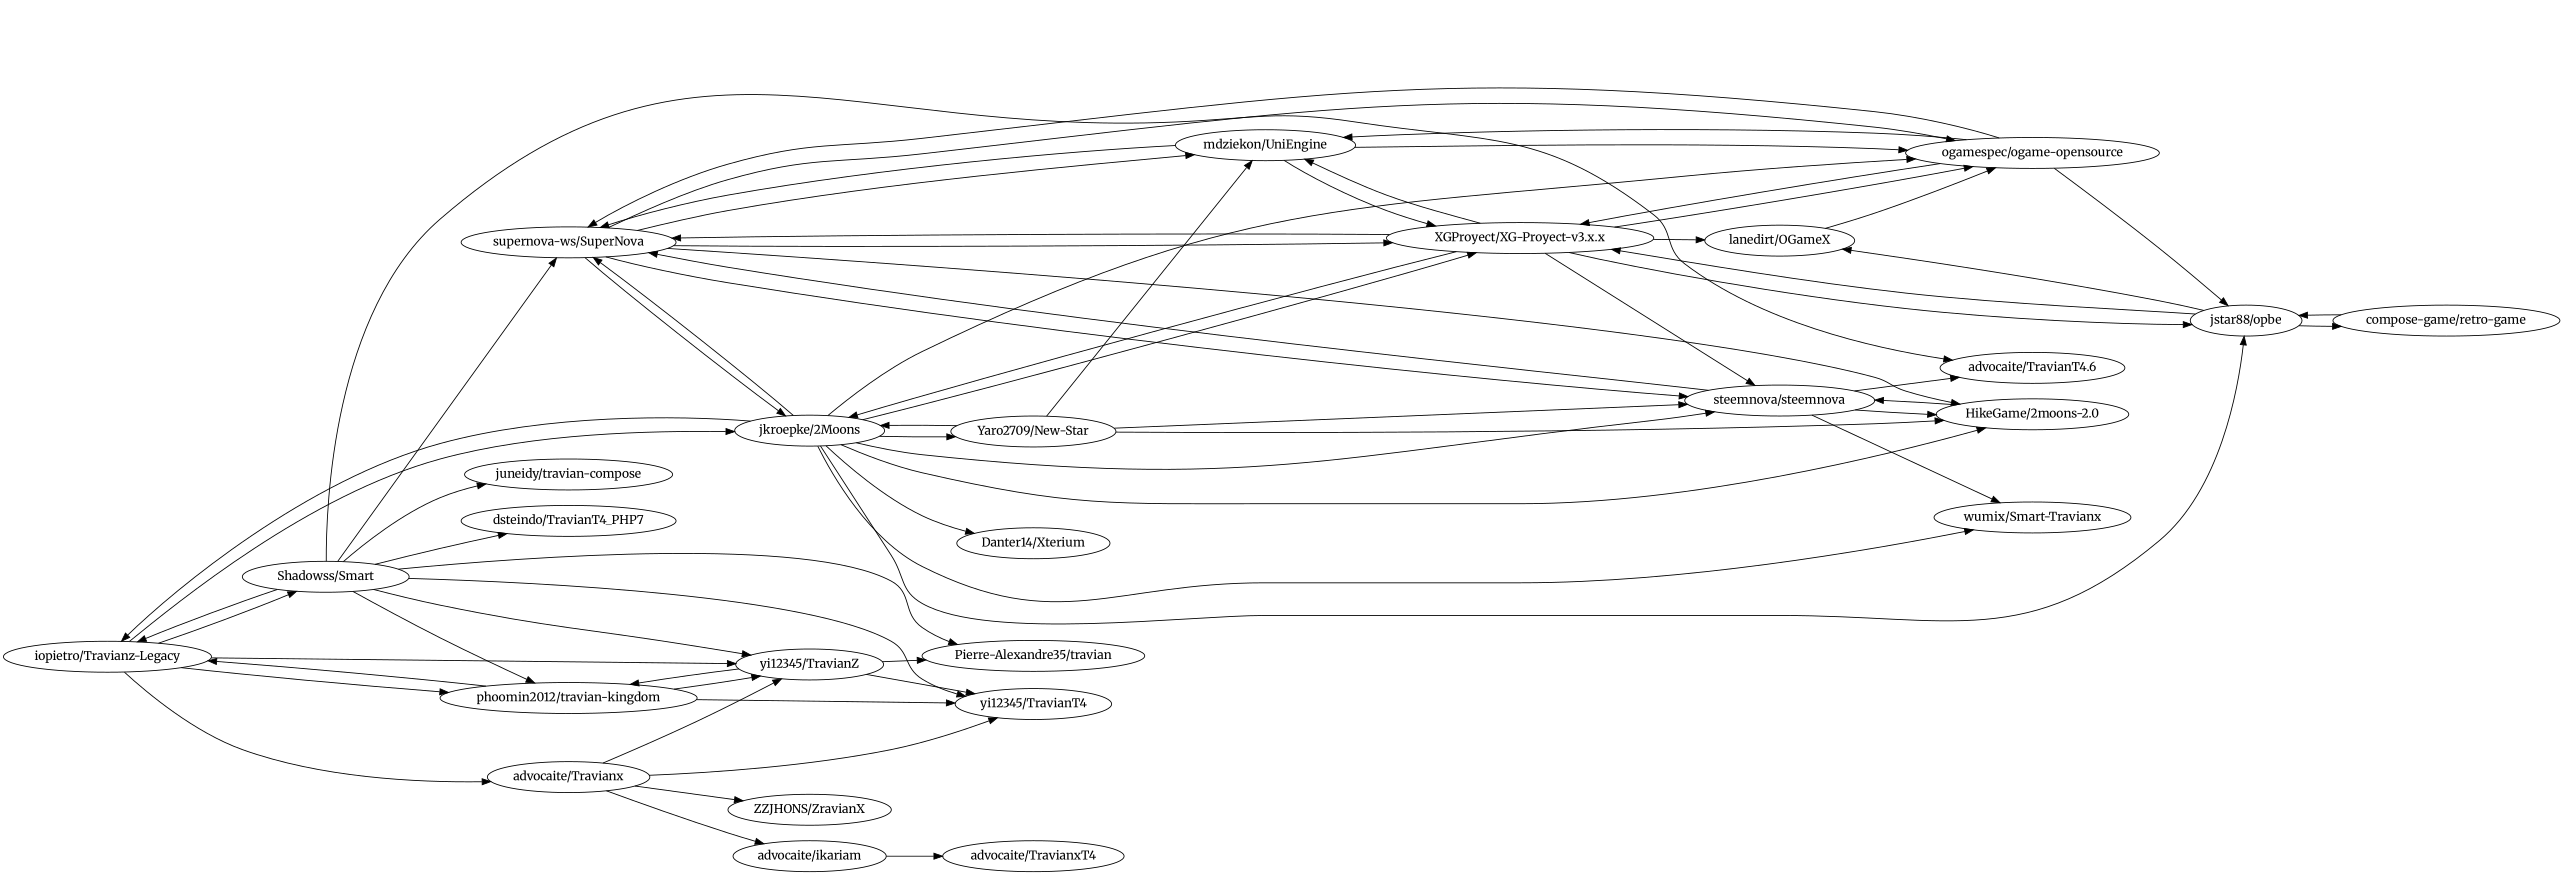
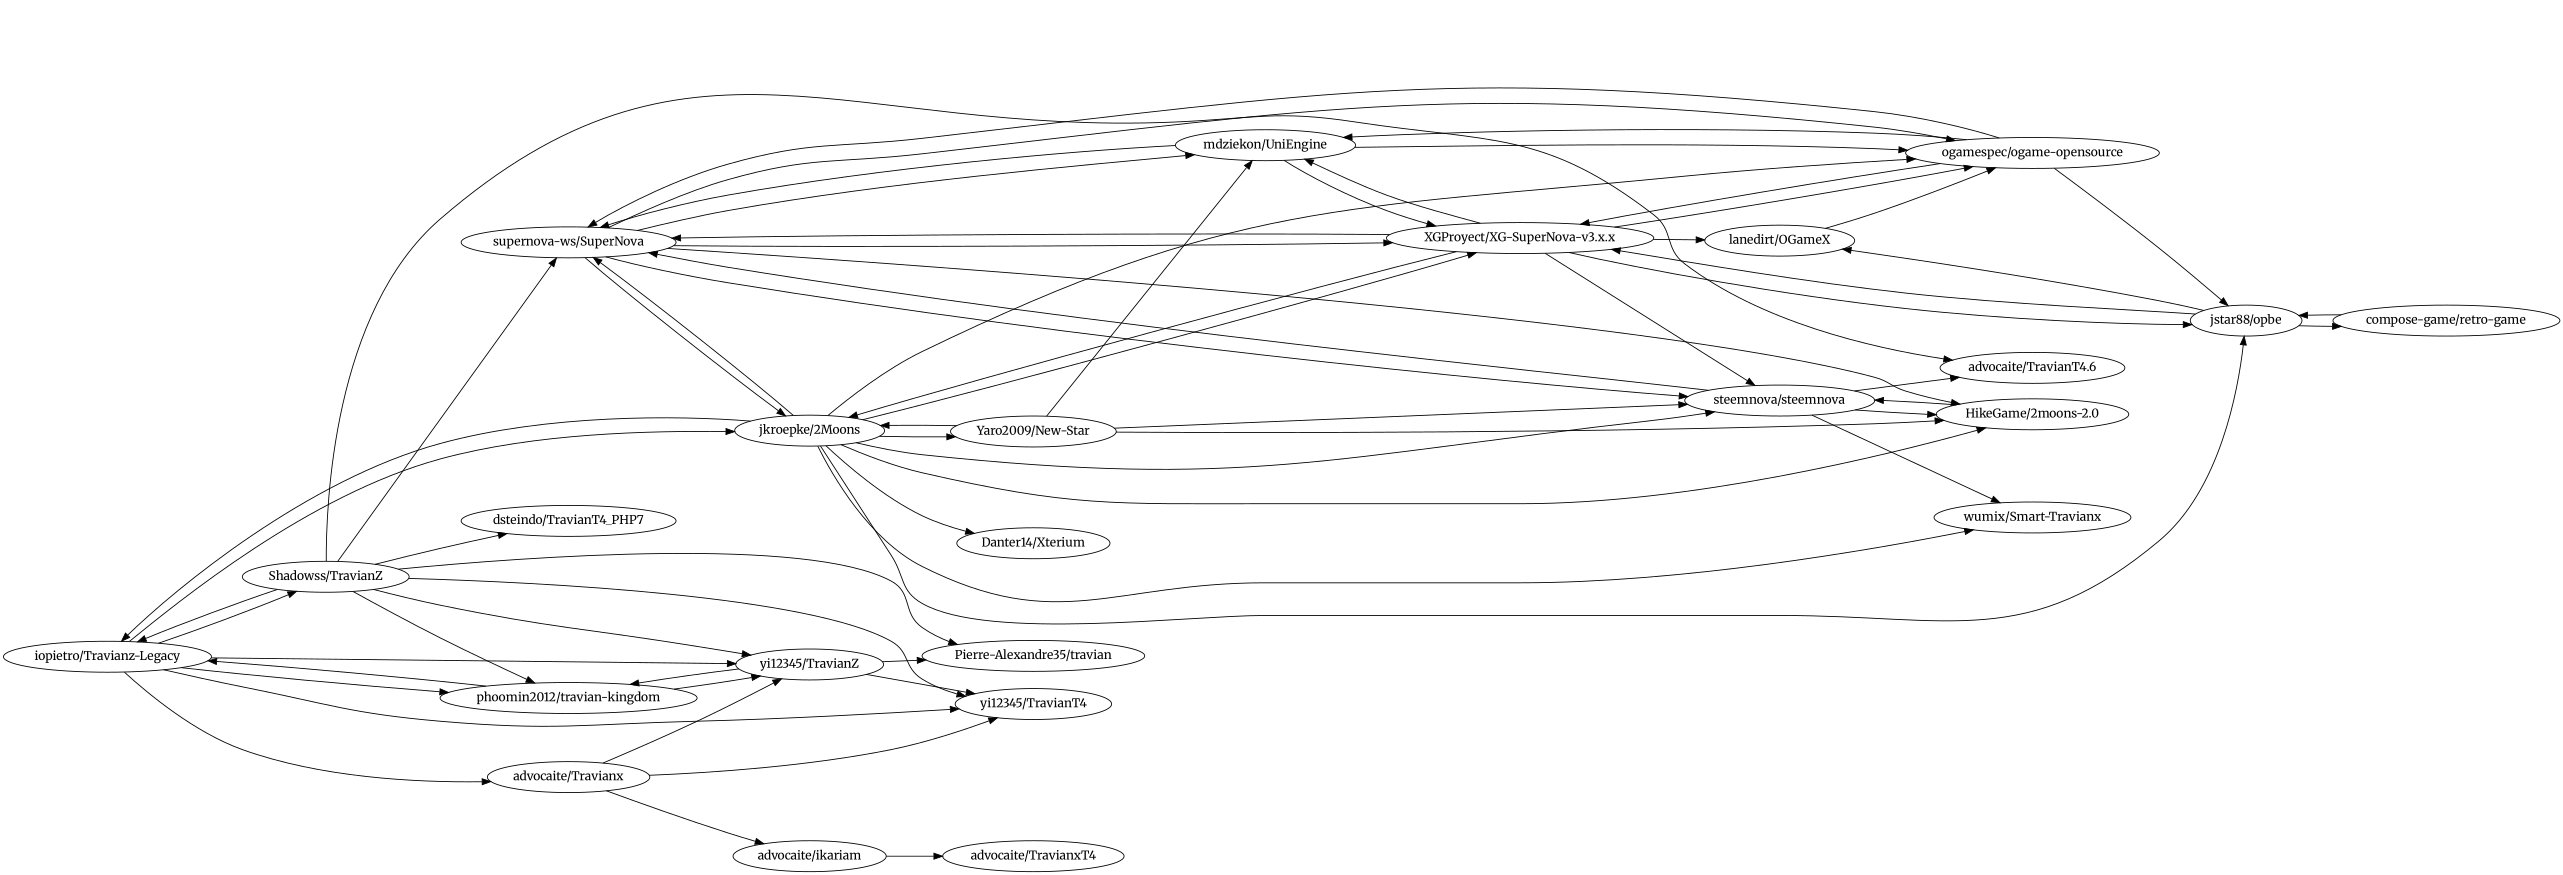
(1520, 238) -> (1520, 238)
(1033, 431) -> (1033, 431)
(569, 474) -> none
(326, 577) -> (326, 577)
(821, 701) -> (554, 726)
(810, 810) -> none
